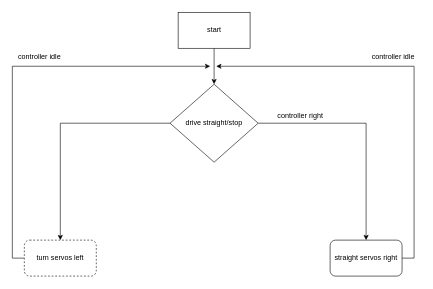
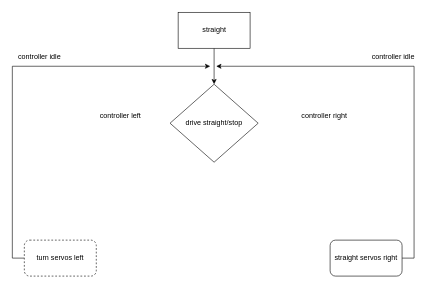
(215, 30) -> (215, 30)
none -> (120, 116)
(300, 116) -> (324, 116)
(60, 123) -> none
(365, 123) -> none
